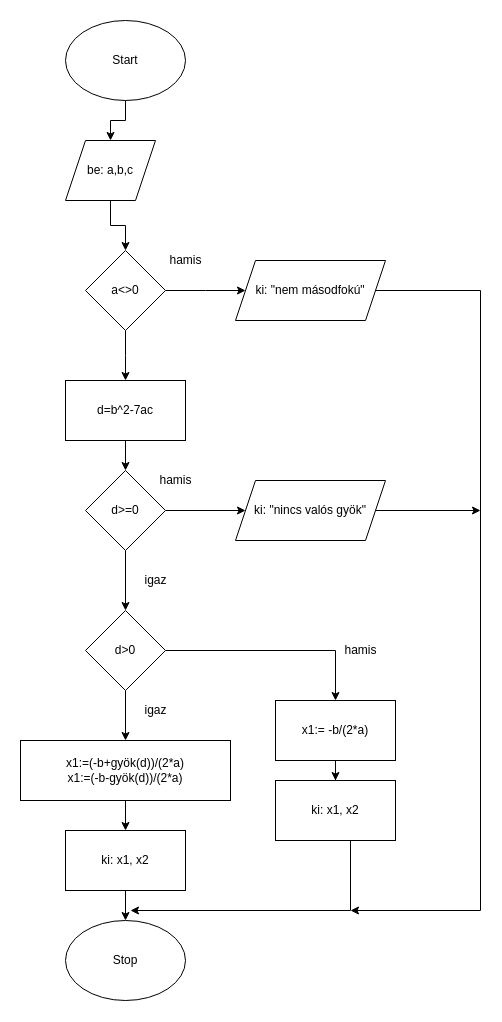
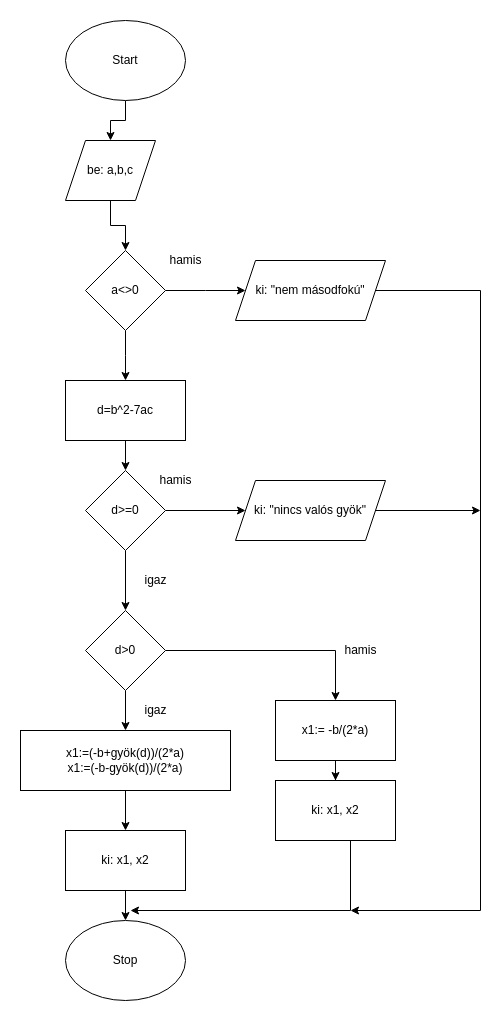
(126, 771) -> (126, 761)
